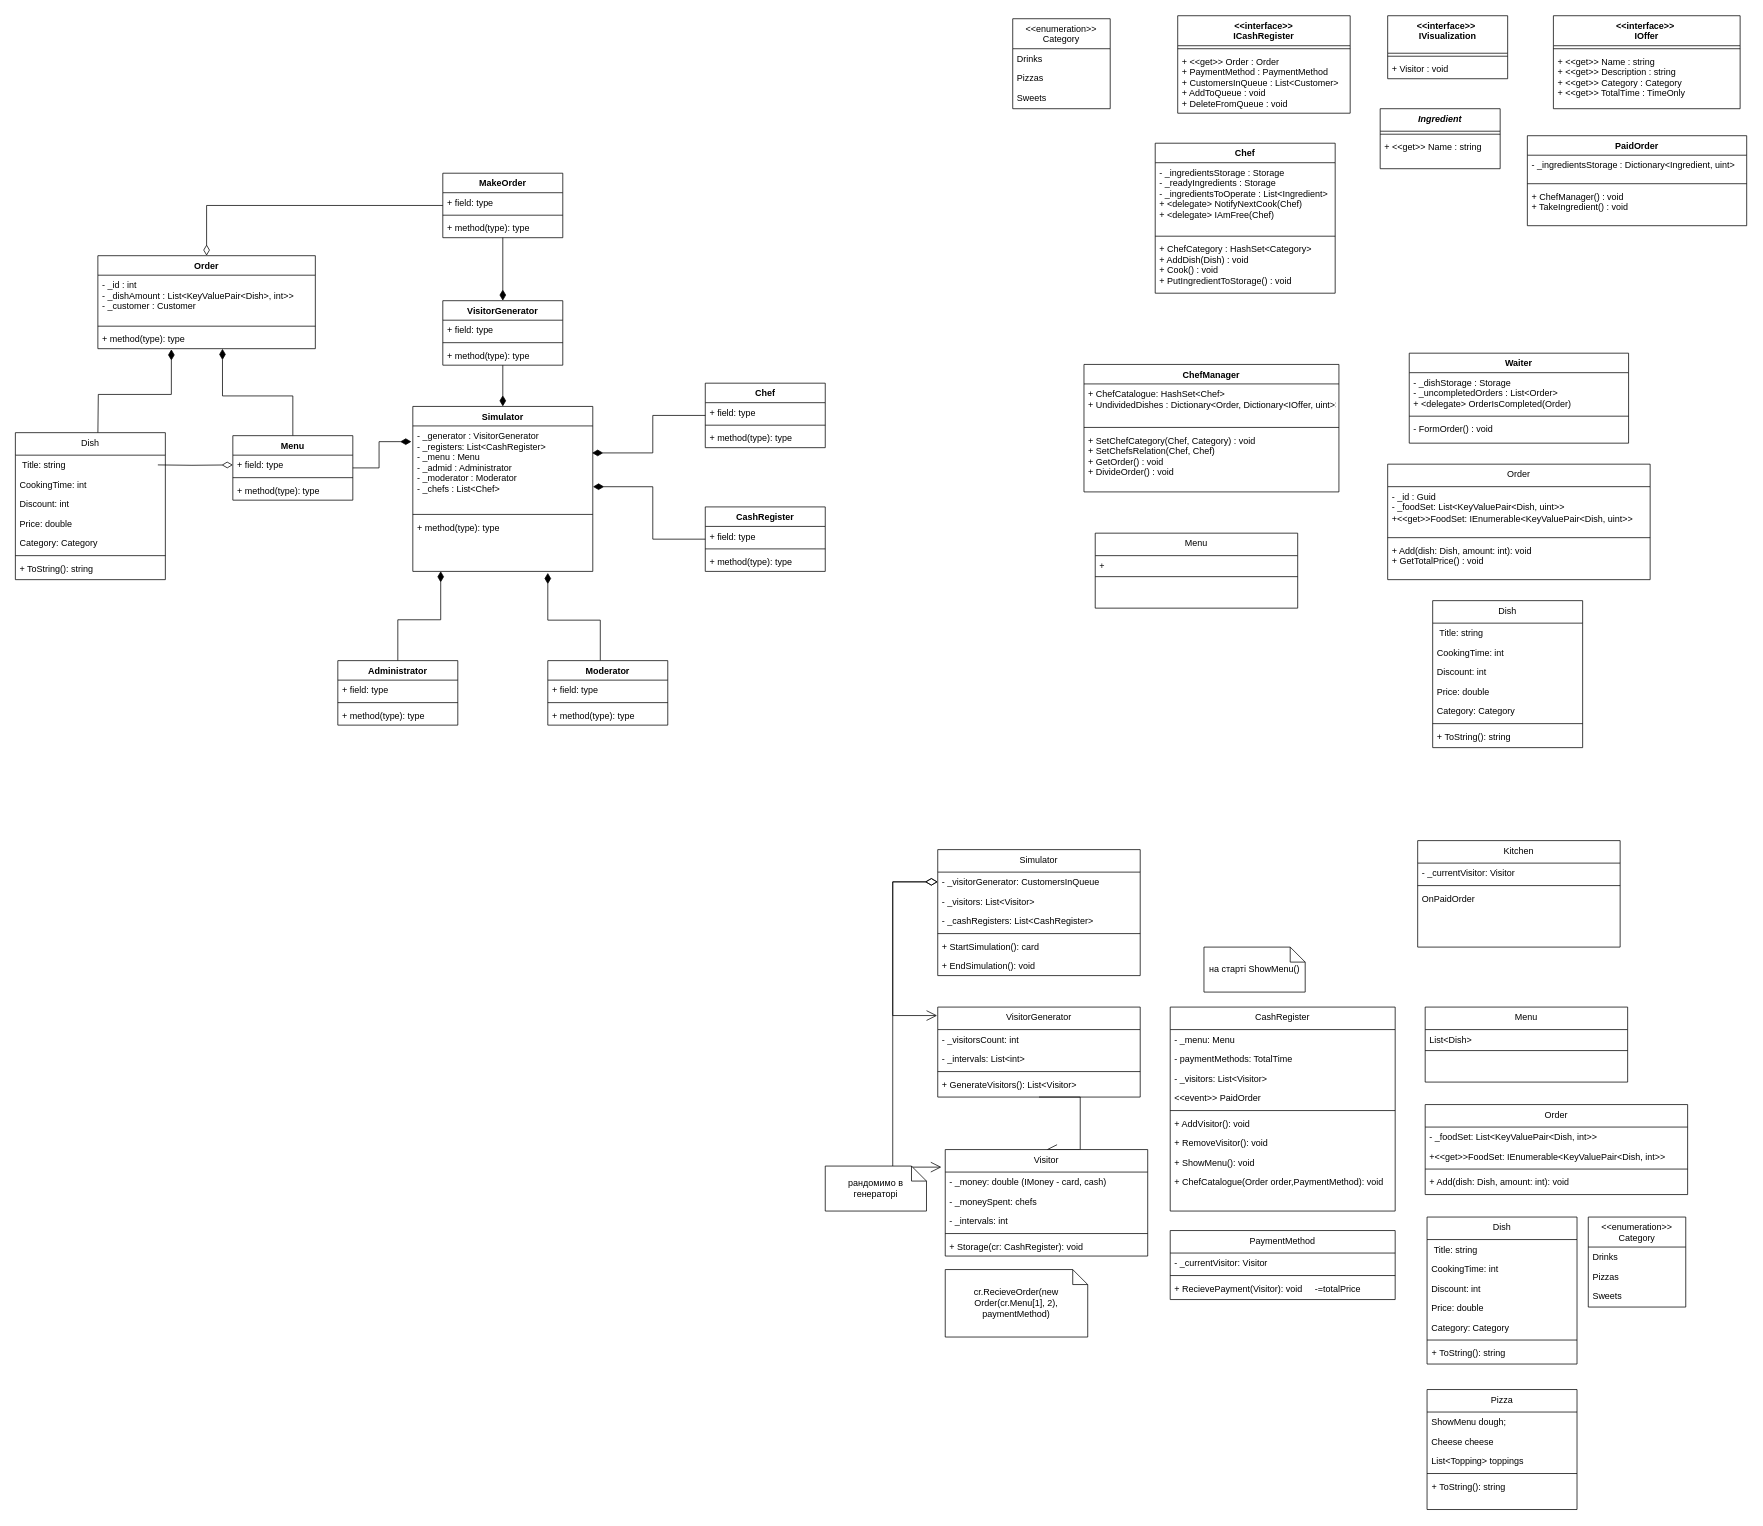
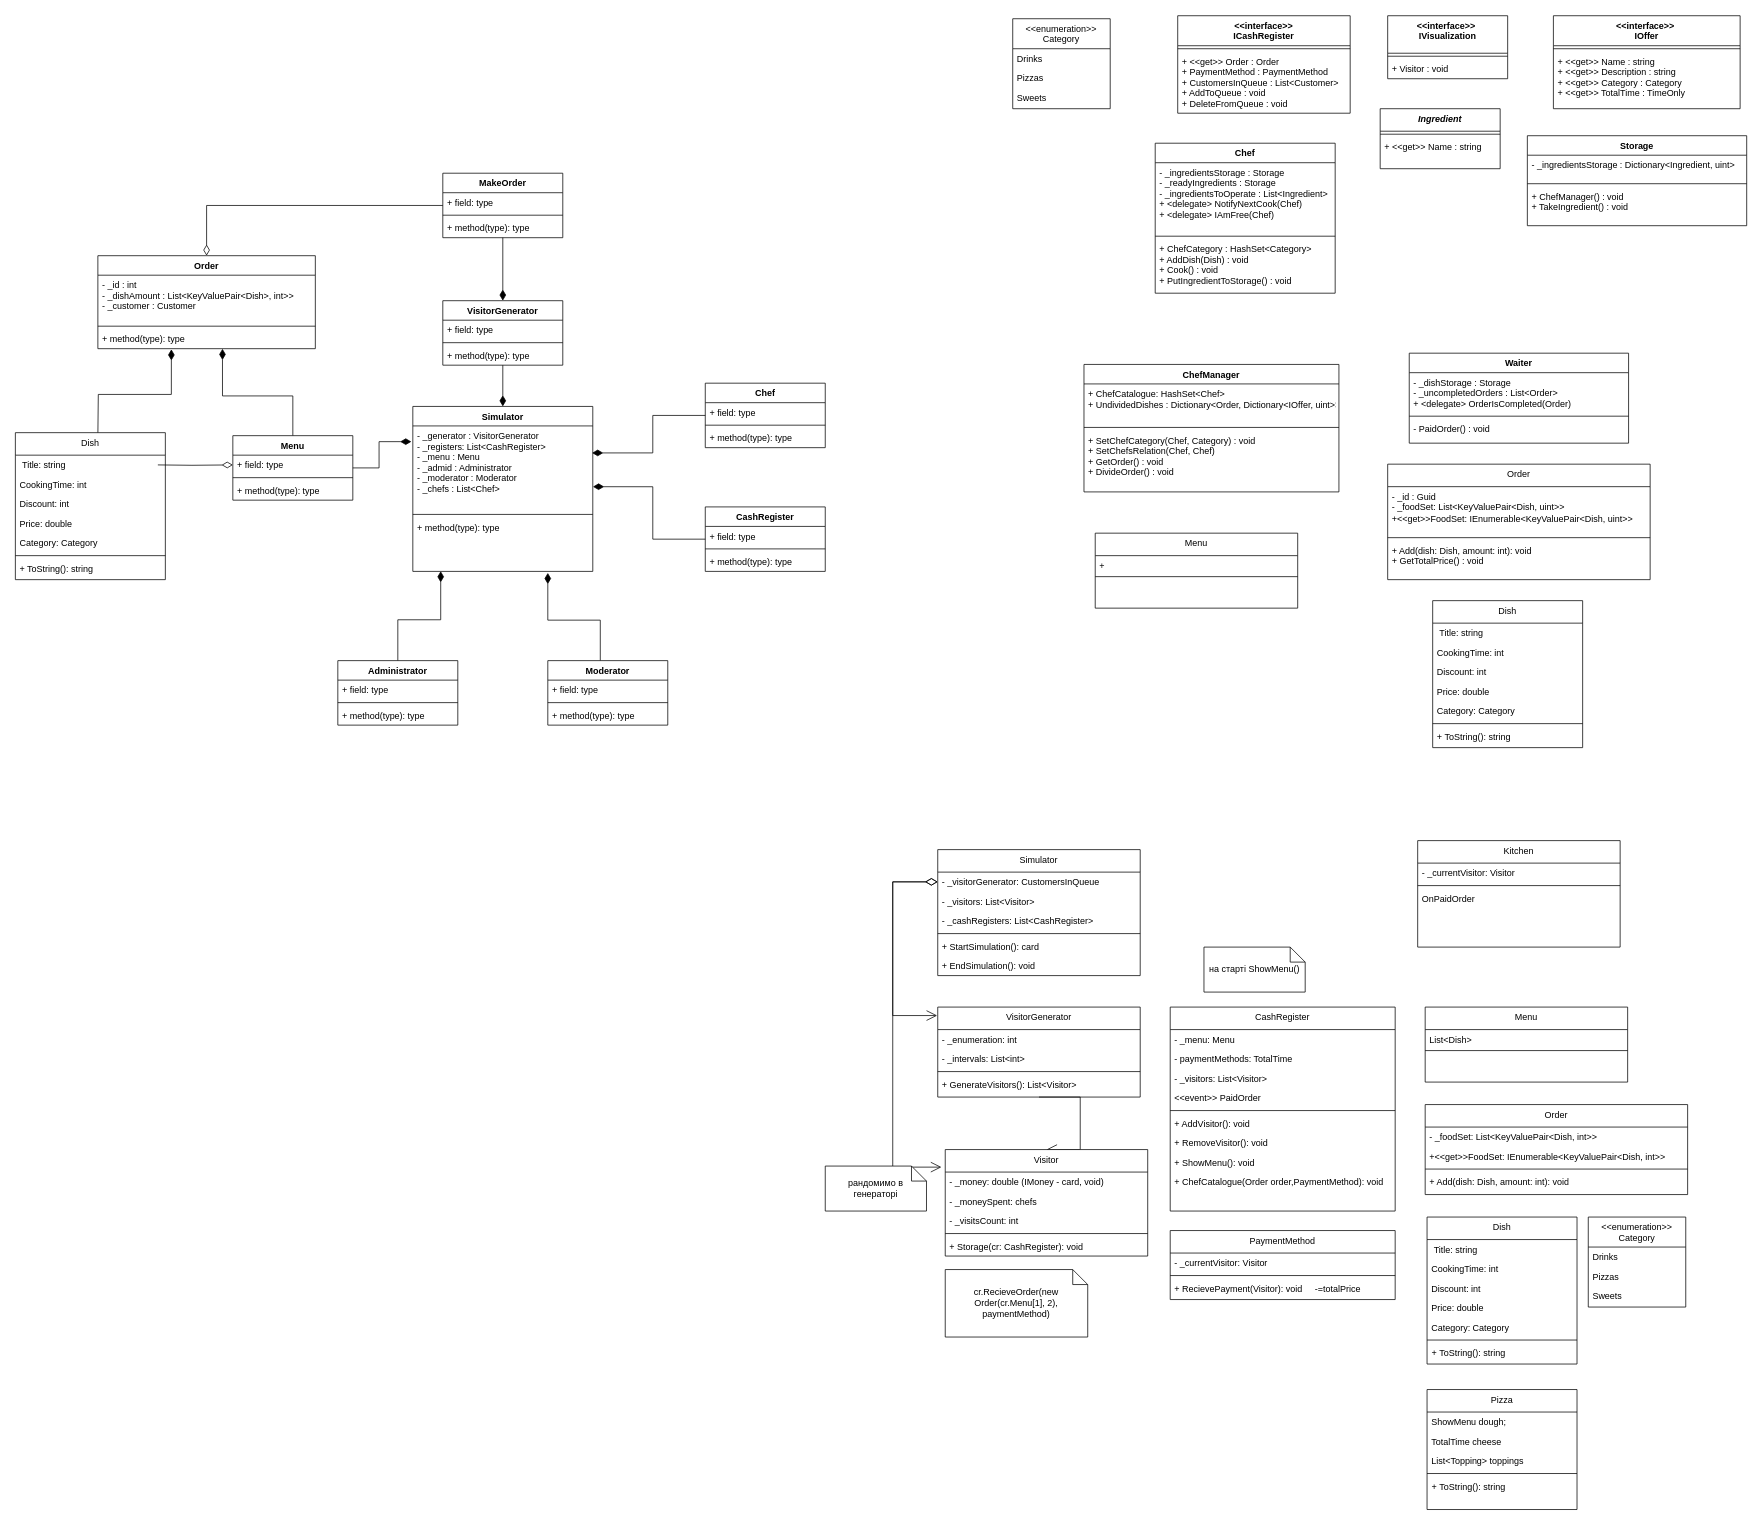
(1637, 146) -> (1637, 146)
(1458, 429) -> (1457, 429)
(988, 1040) -> (984, 1040)
(1035, 1182) -> (1034, 1182)
(985, 1221) -> (990, 1221)
(1463, 1442) -> (1468, 1442)
